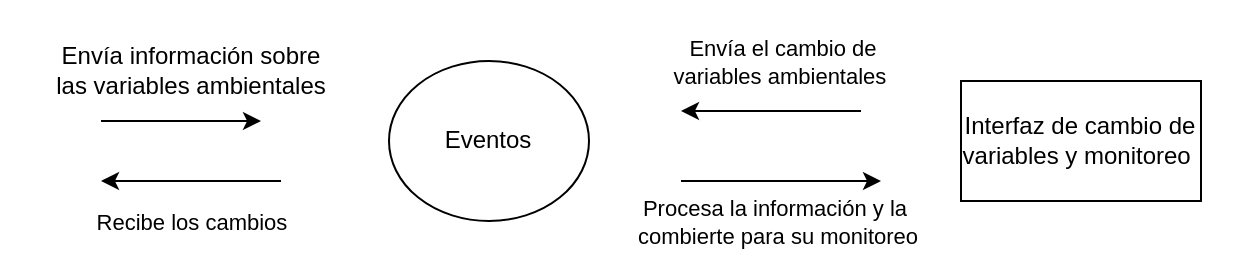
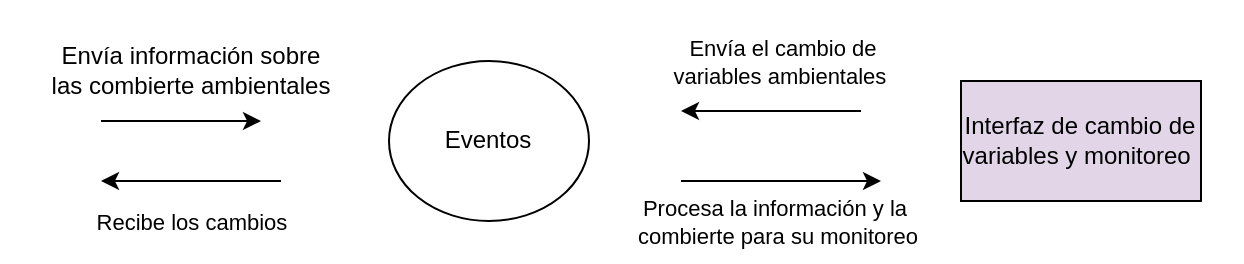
(192, 71) -> (192, 71)
(1081, 141) -> (1081, 141)
